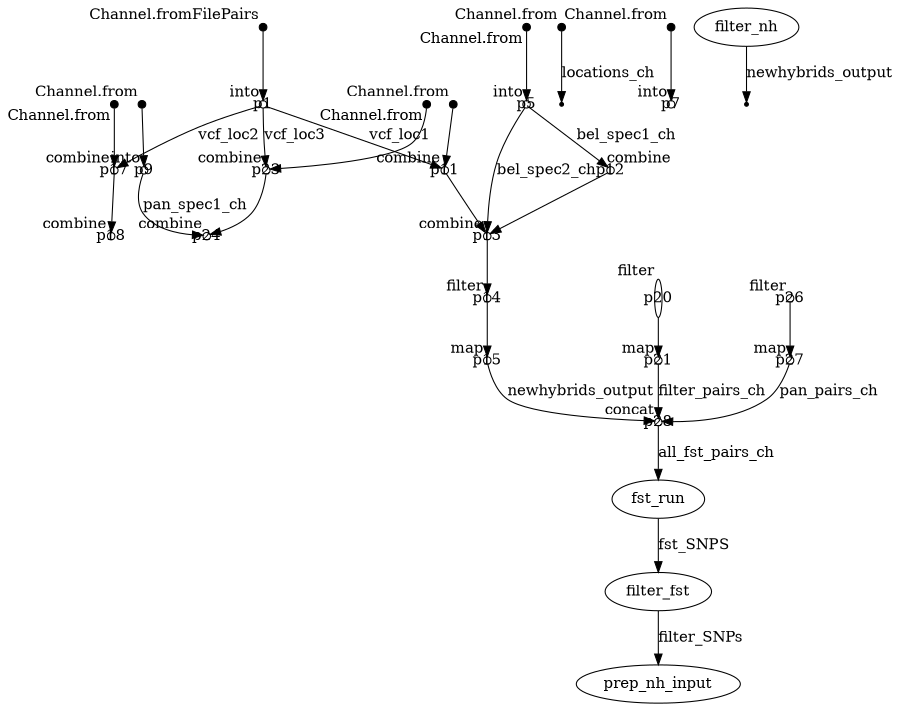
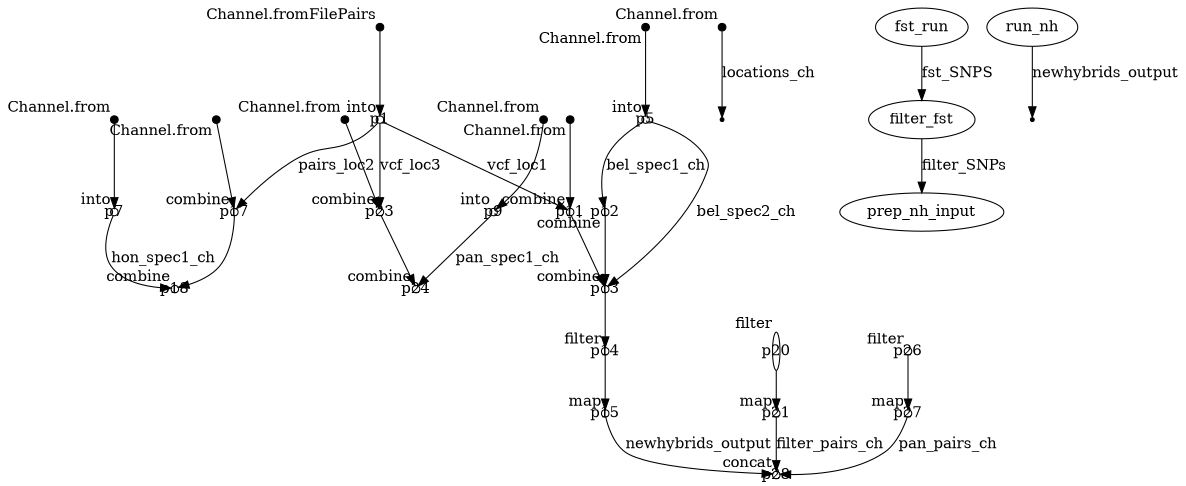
(747, 27) -> (1032, 27)
(229, 135) -> (337, 166)
none -> (112, 267)
(658, 447) -> none
